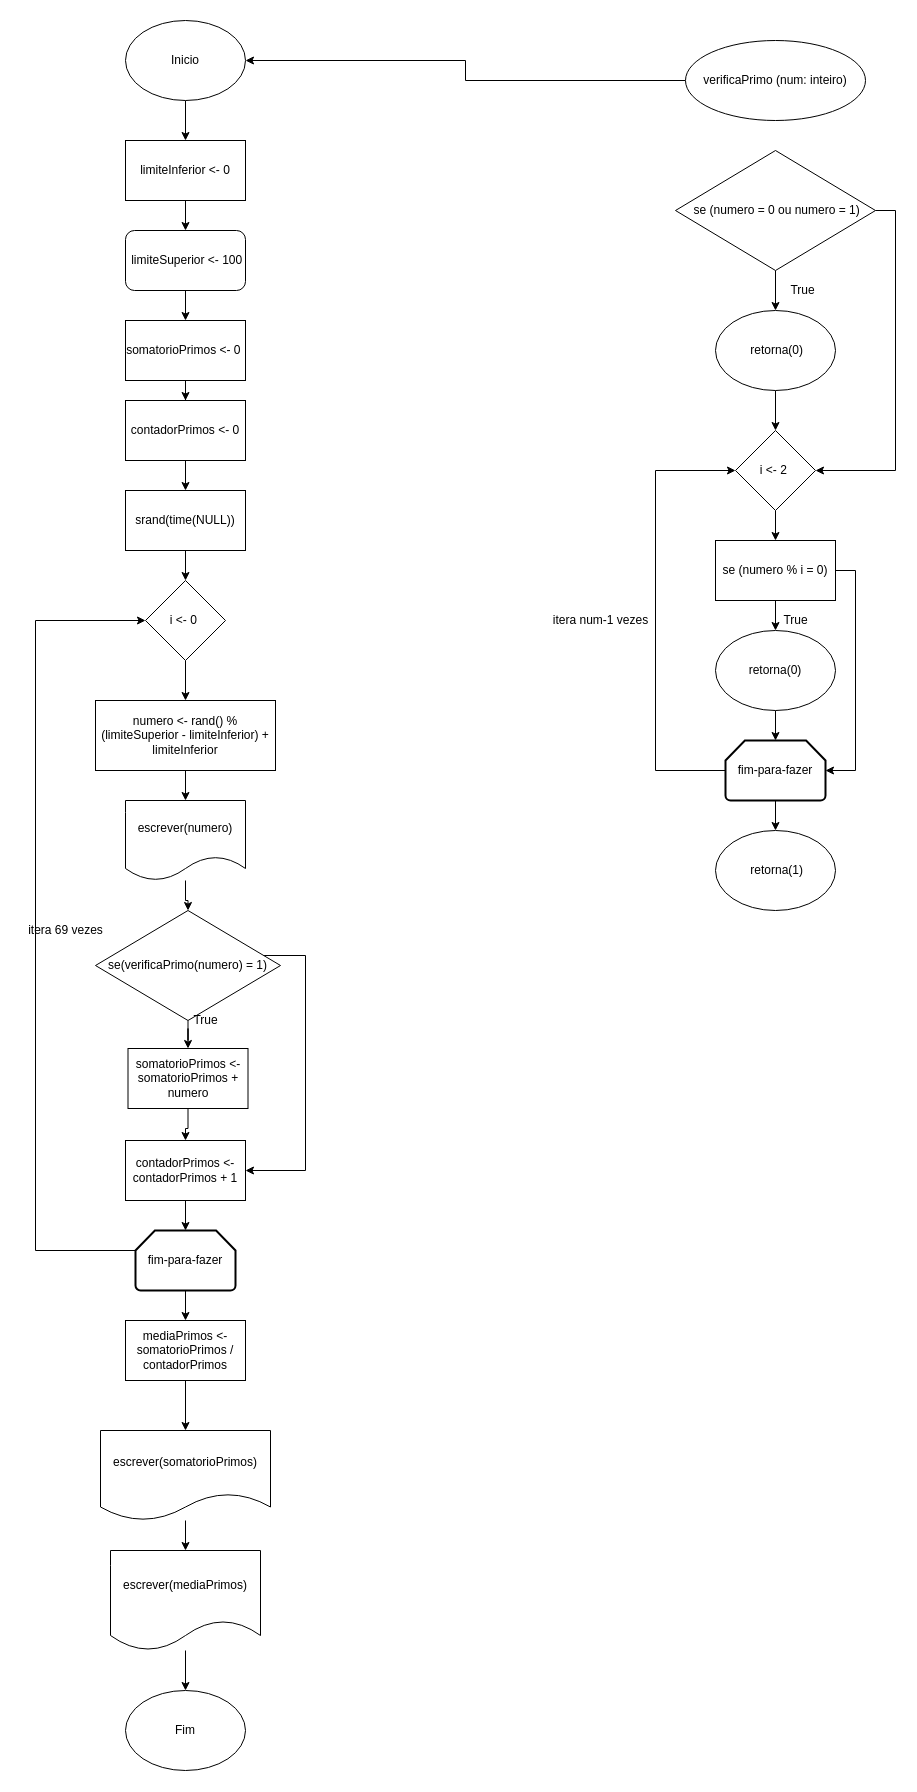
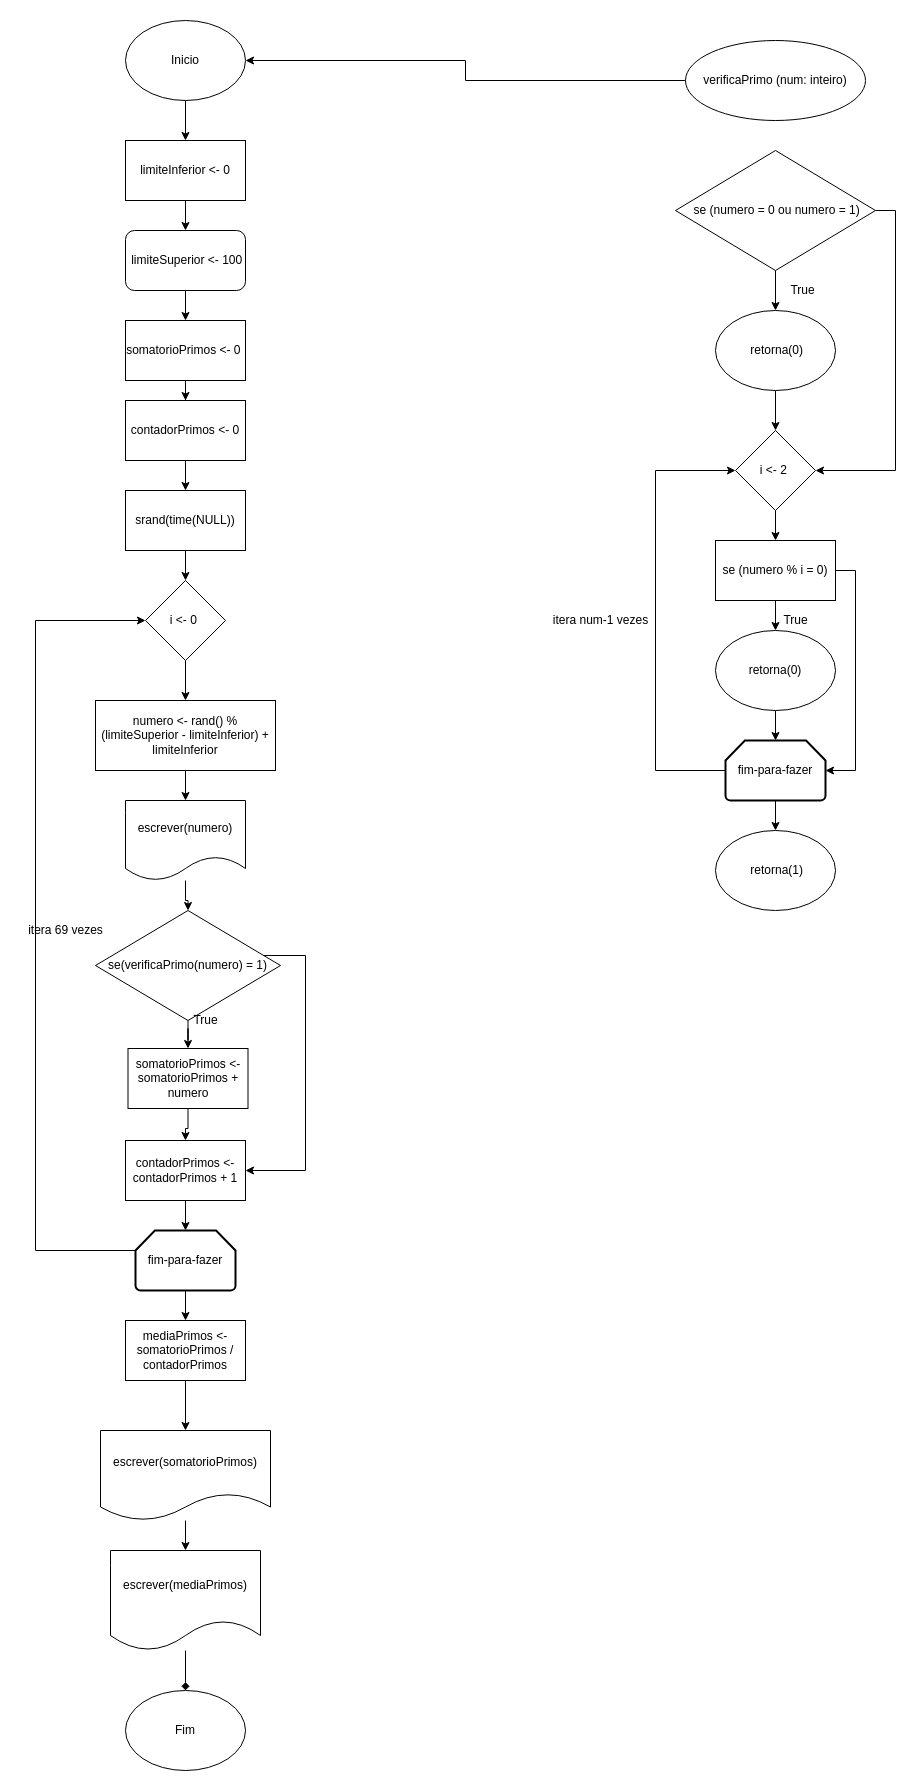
(186, 1682) -> (186, 1681)
